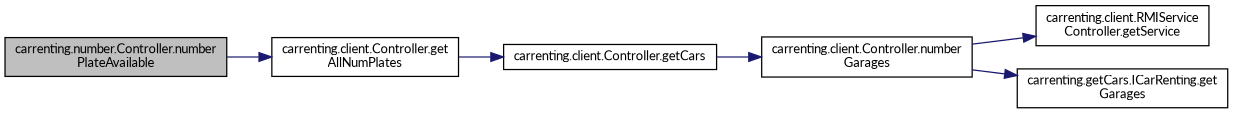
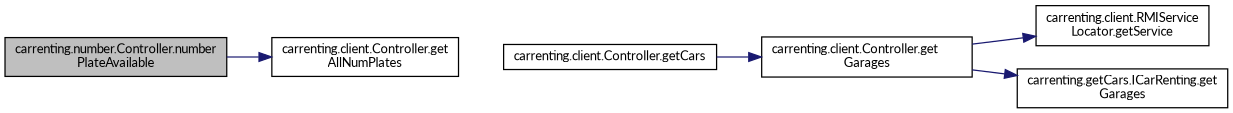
(1122, 26) -> (1122, 26)
(475, 57) -> none
(867, 57) -> (867, 57)
